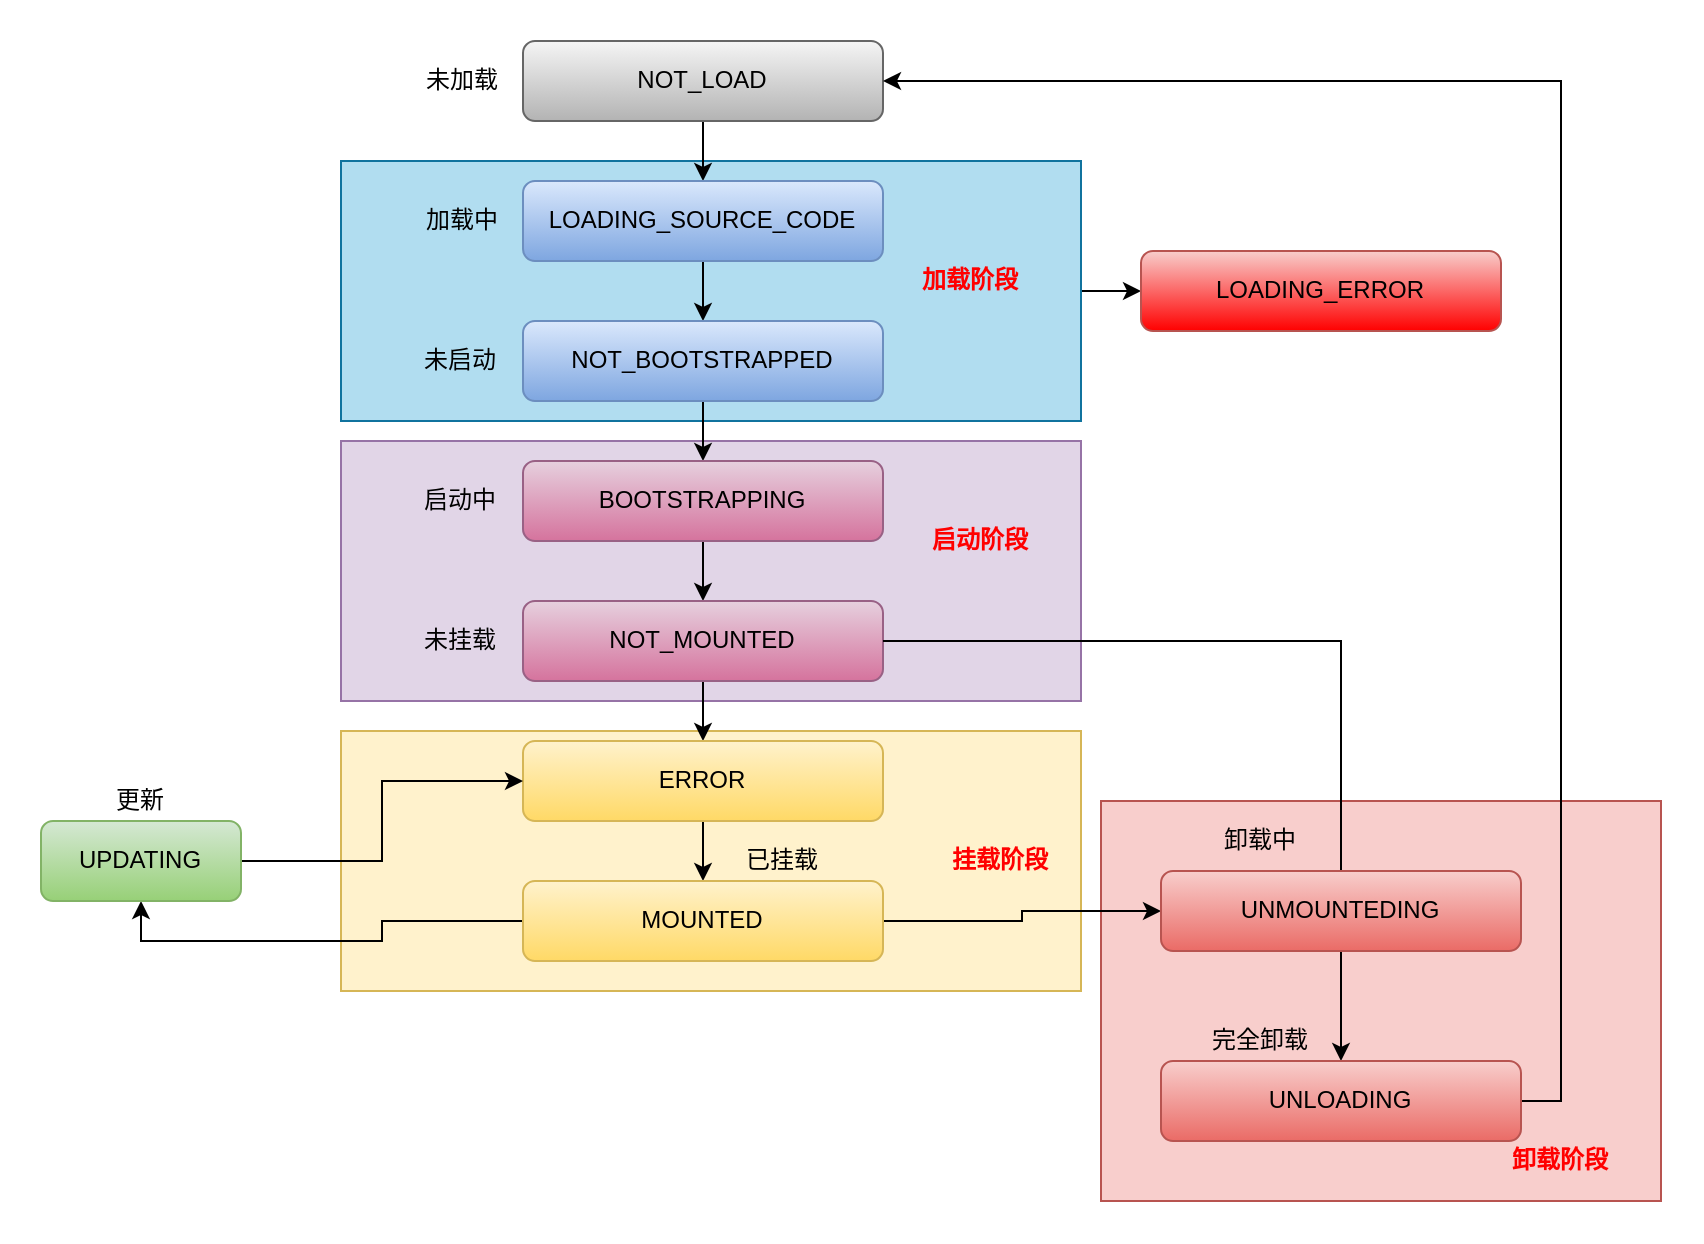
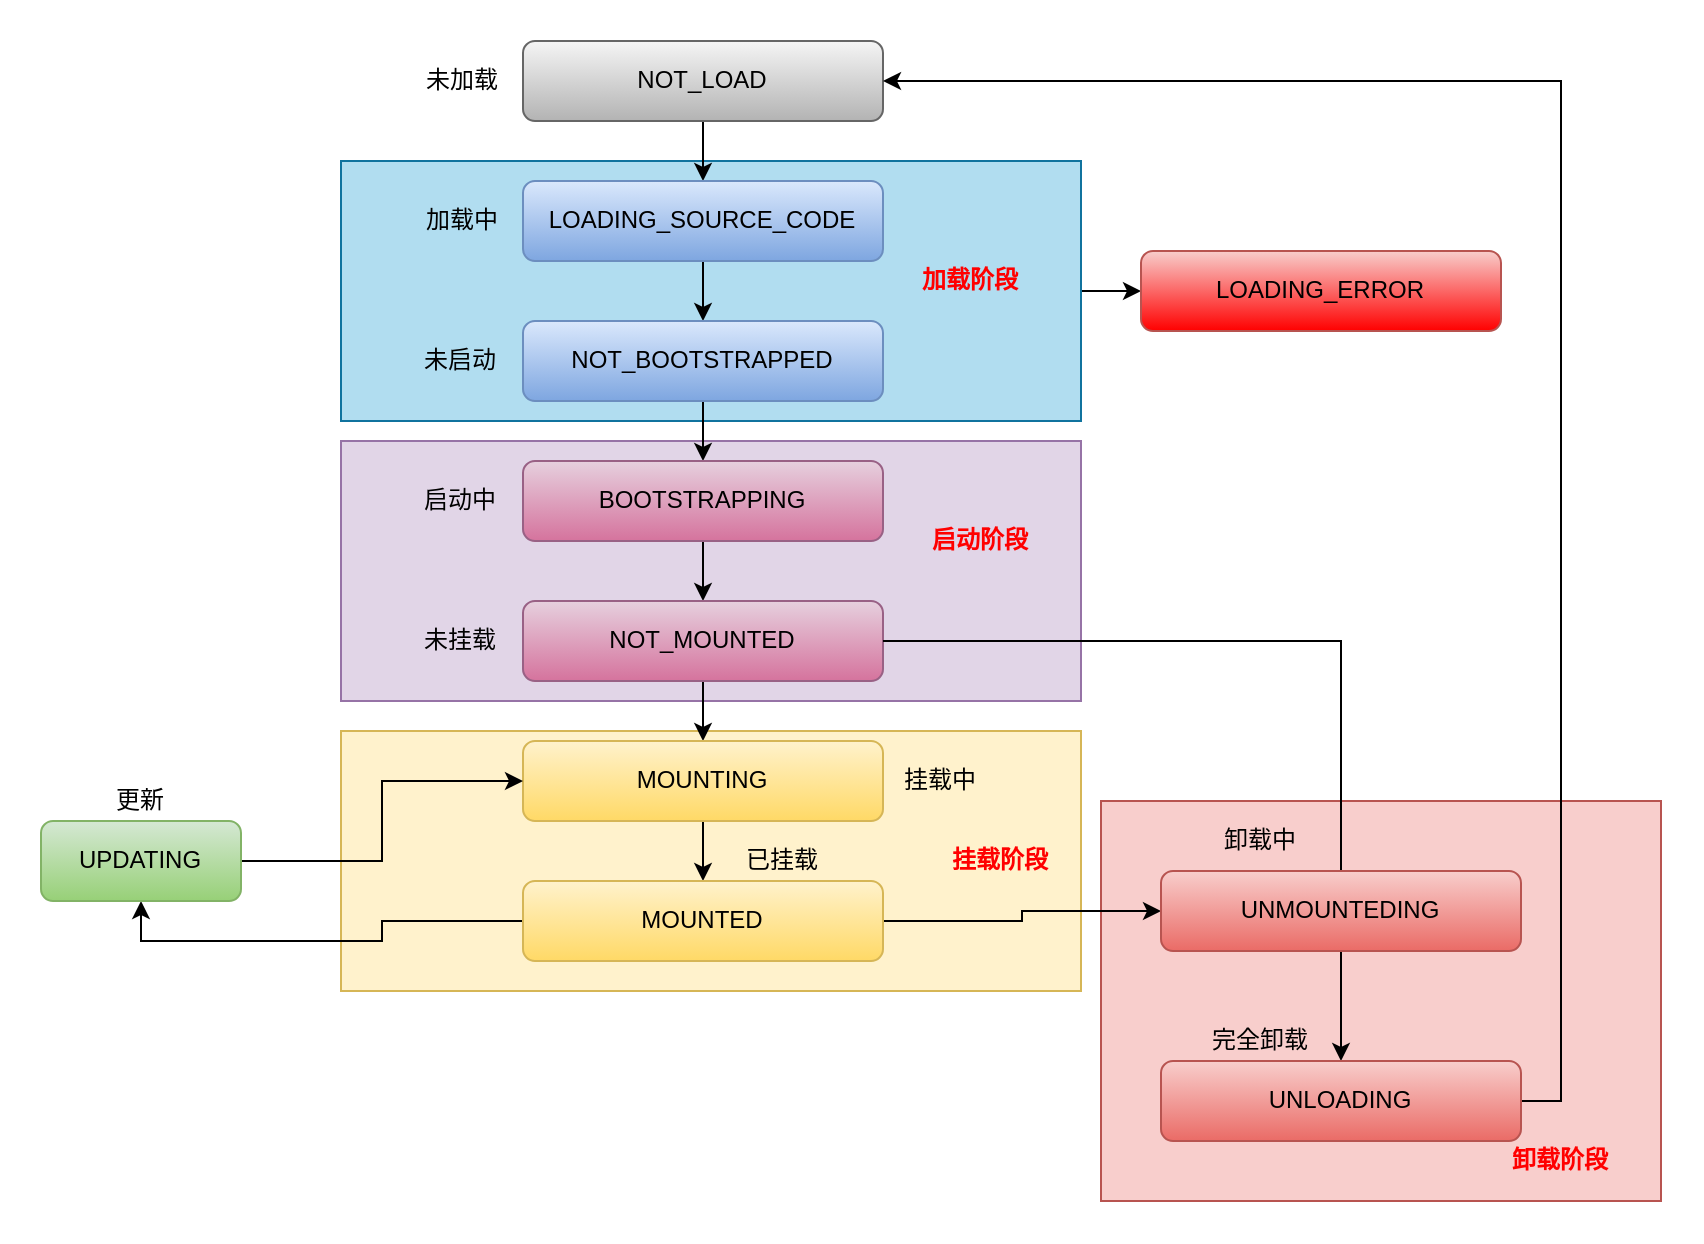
(703, 781) -> (703, 781)
none -> (941, 781)
